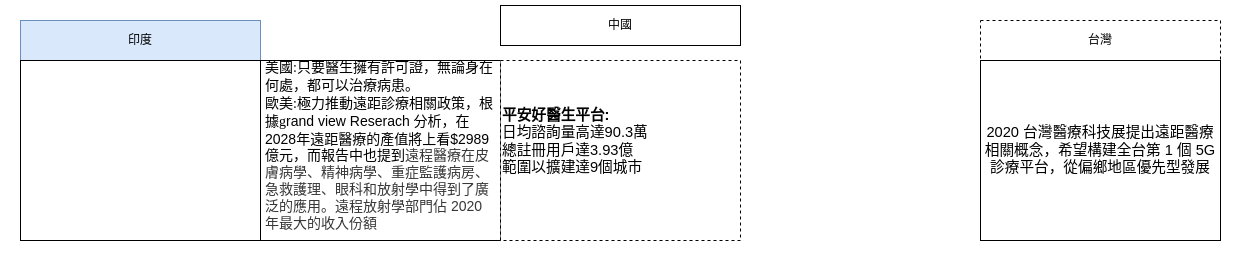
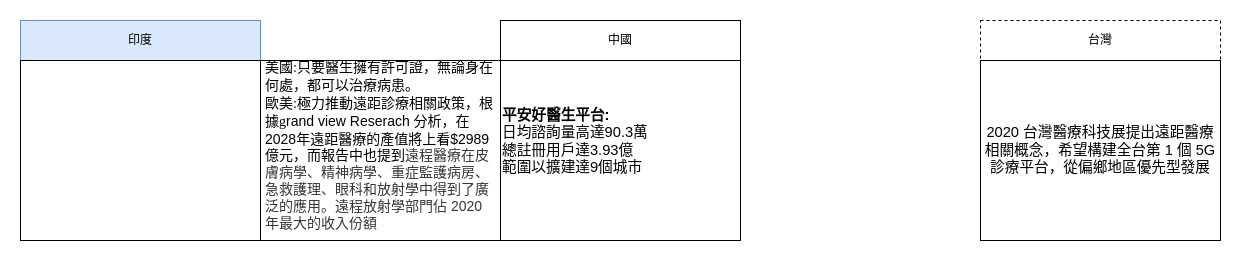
(621, 26) -> (621, 41)
(621, 151) -> (621, 151)
